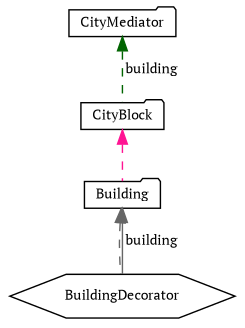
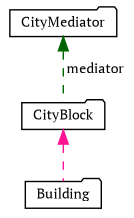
(151, 70) -> (94, 70)
(122, 296) -> none
